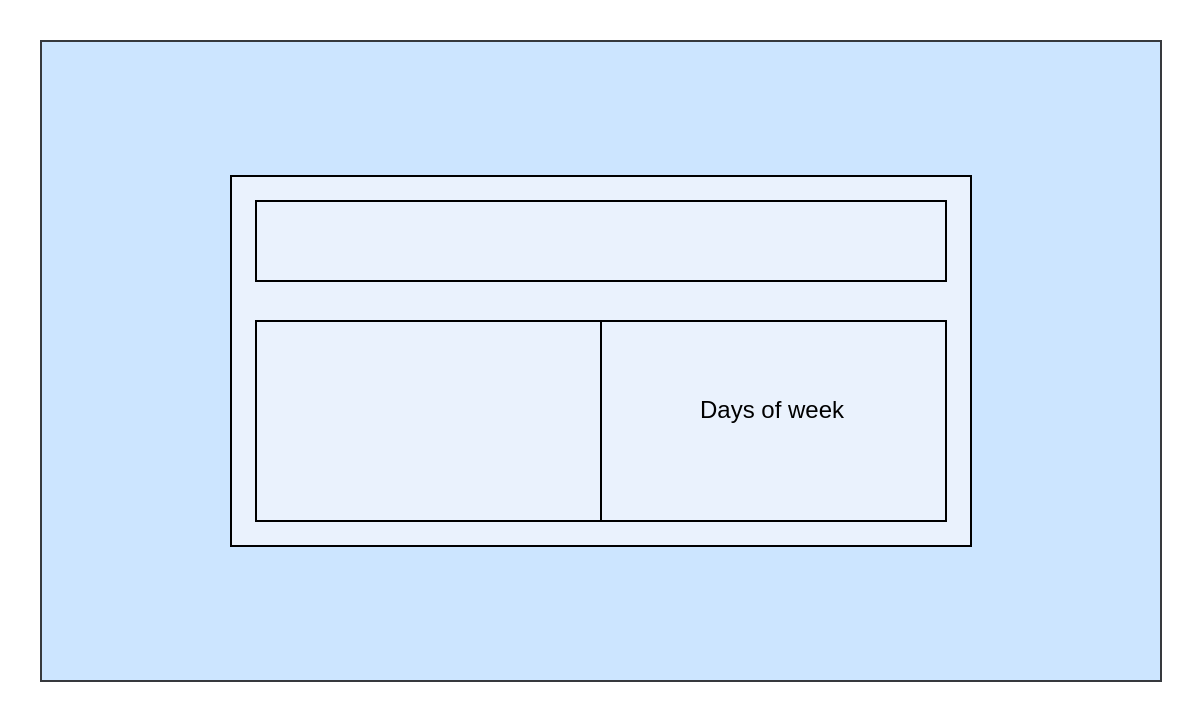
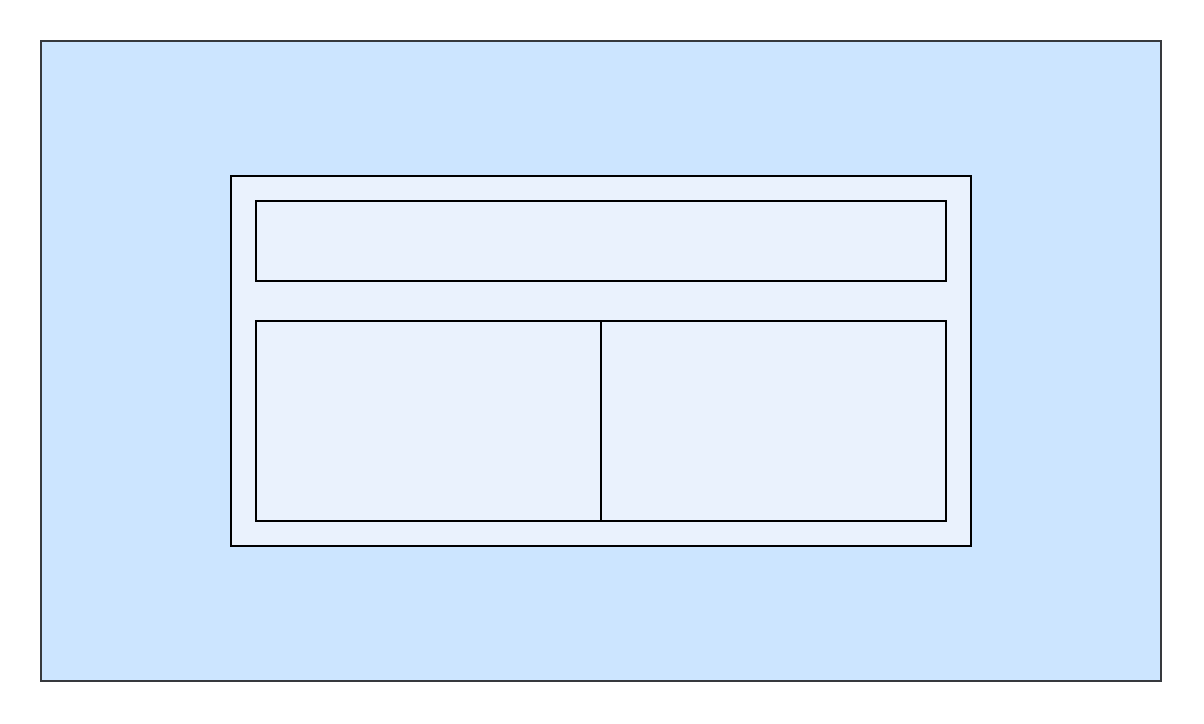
(774, 411) -> none
